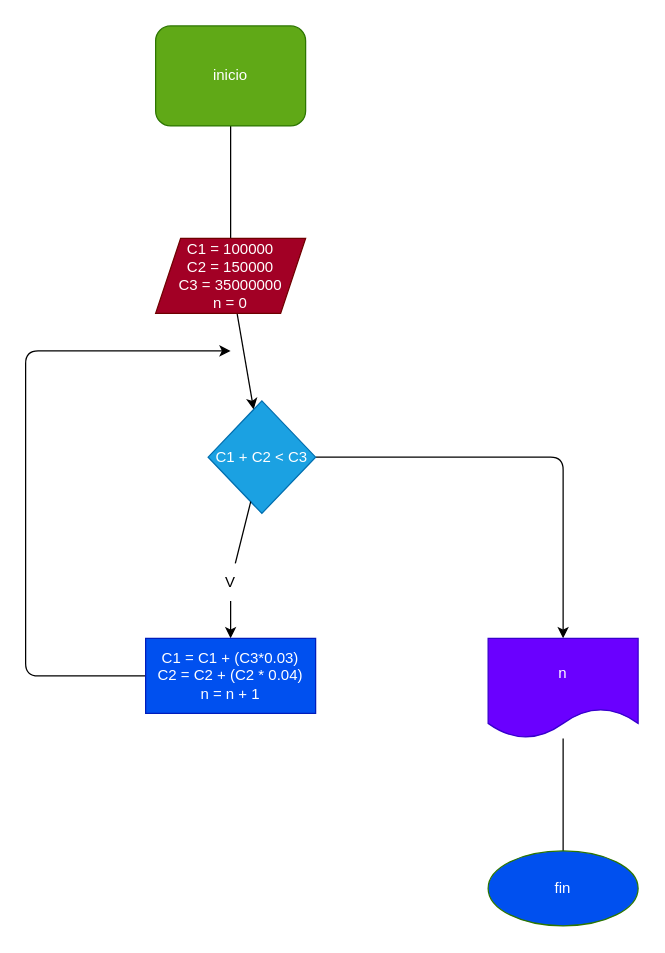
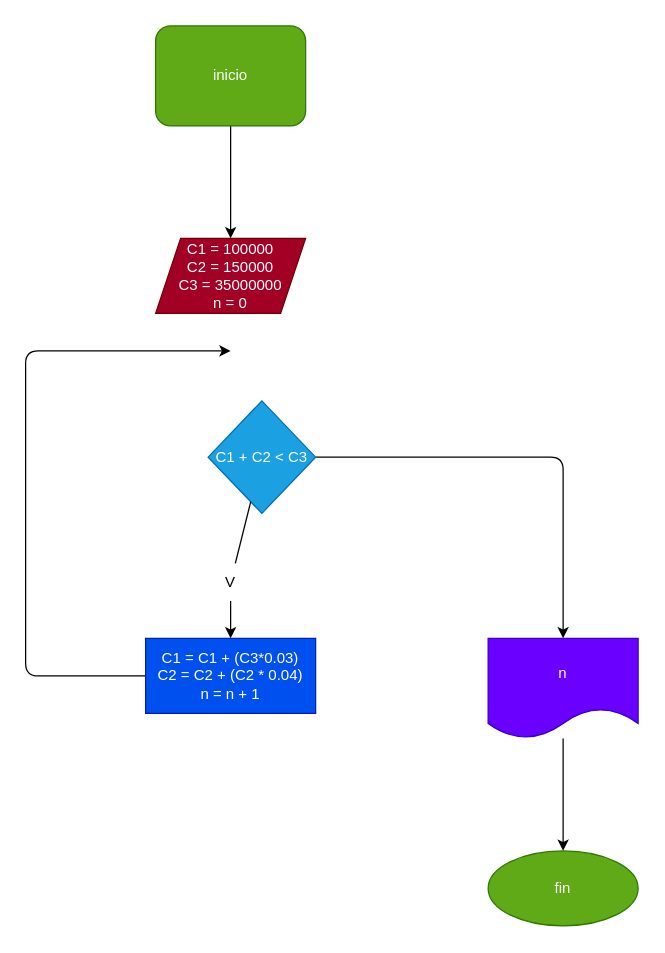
(231, 231) -> (231, 228)
(245, 357) -> none
(563, 845) -> (563, 841)
(563, 888) -> (563, 888)
